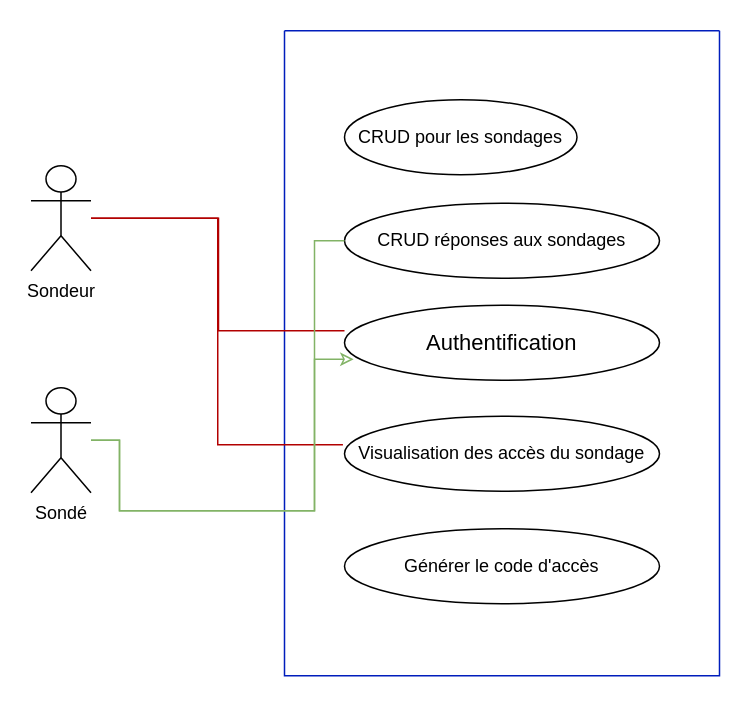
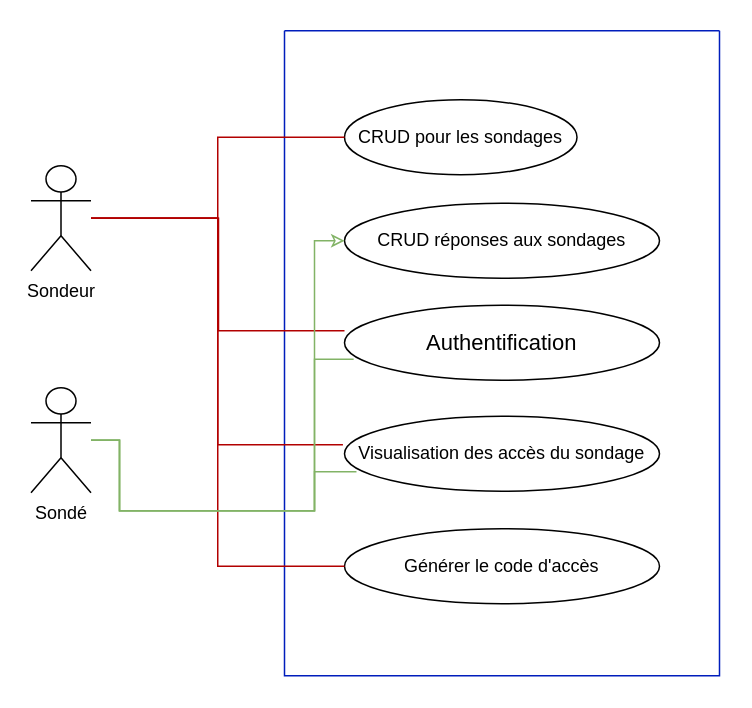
none -> (241, 137)
(337, 241) -> (333, 241)
(342, 359) -> (346, 359)
none -> (336, 472)
none -> (221, 566)
